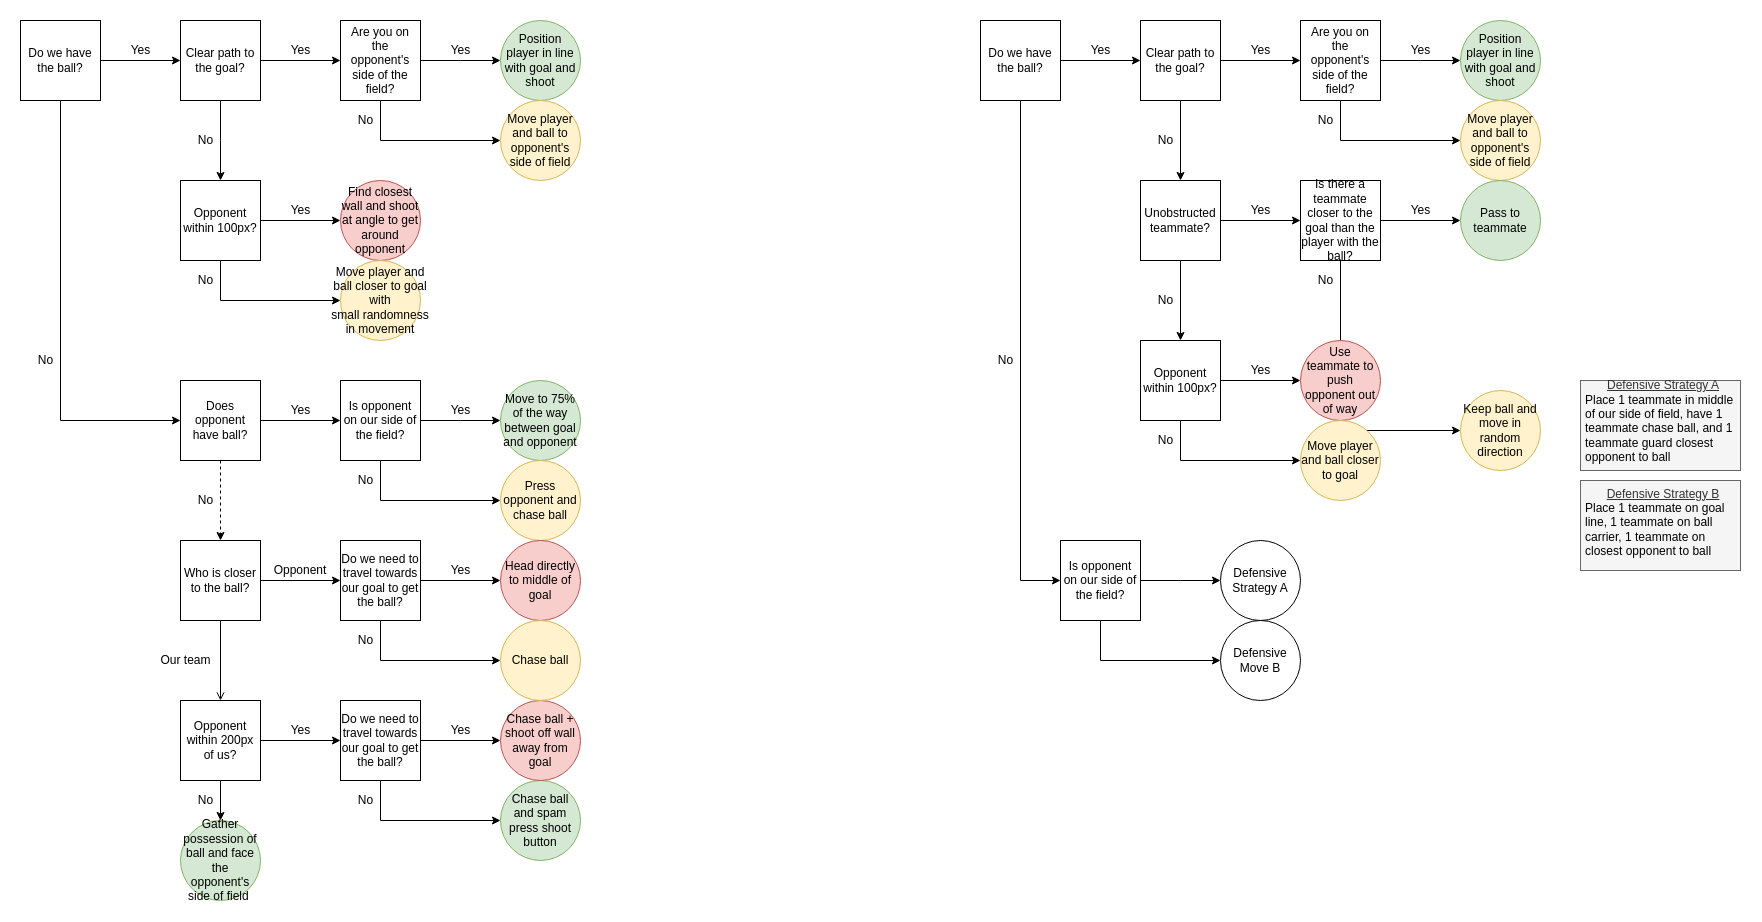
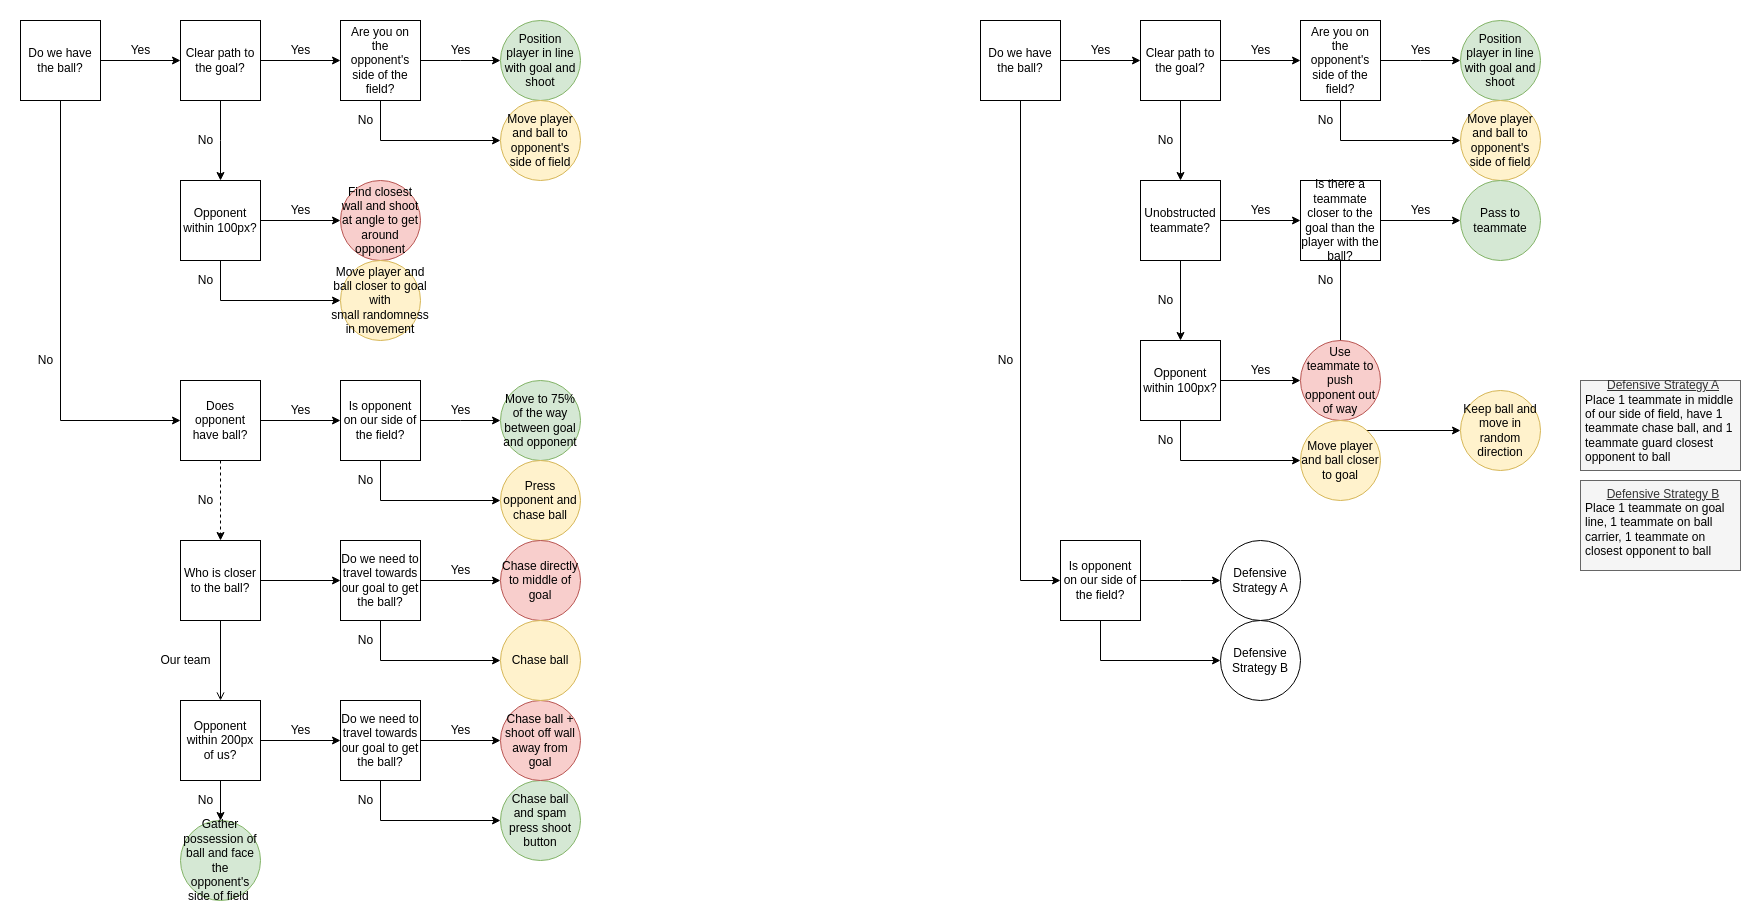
(301, 571) -> none
(541, 581) -> (541, 581)
(1261, 661) -> (1261, 661)
